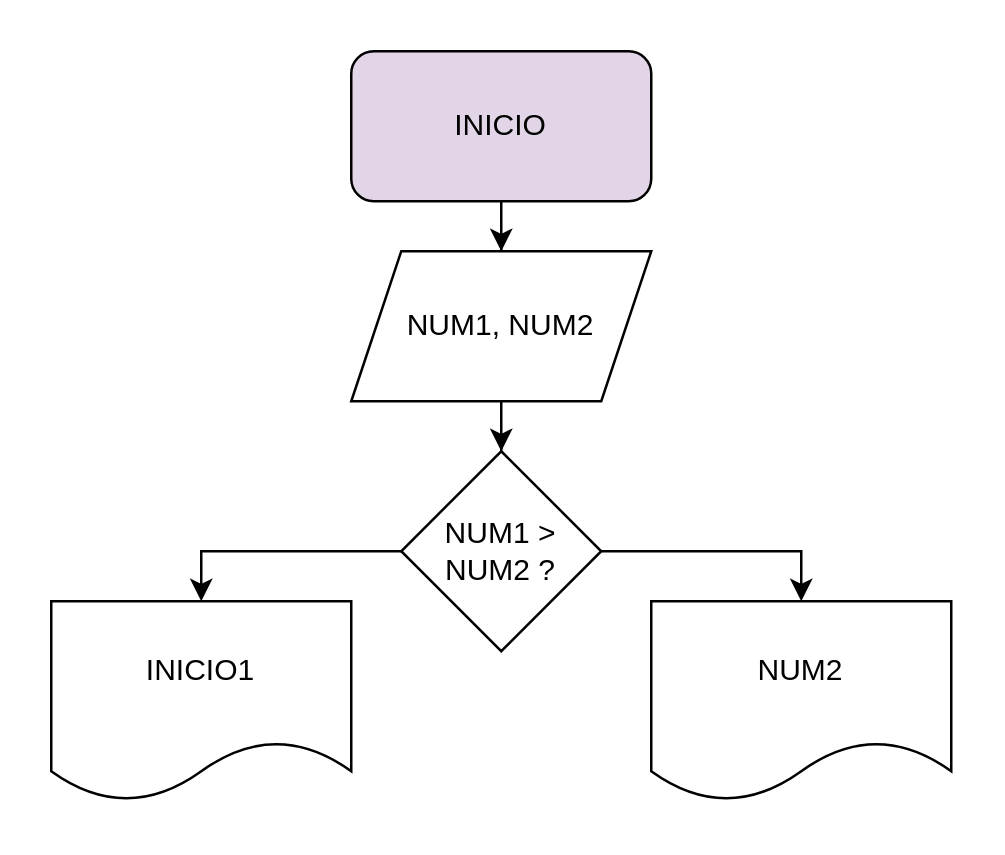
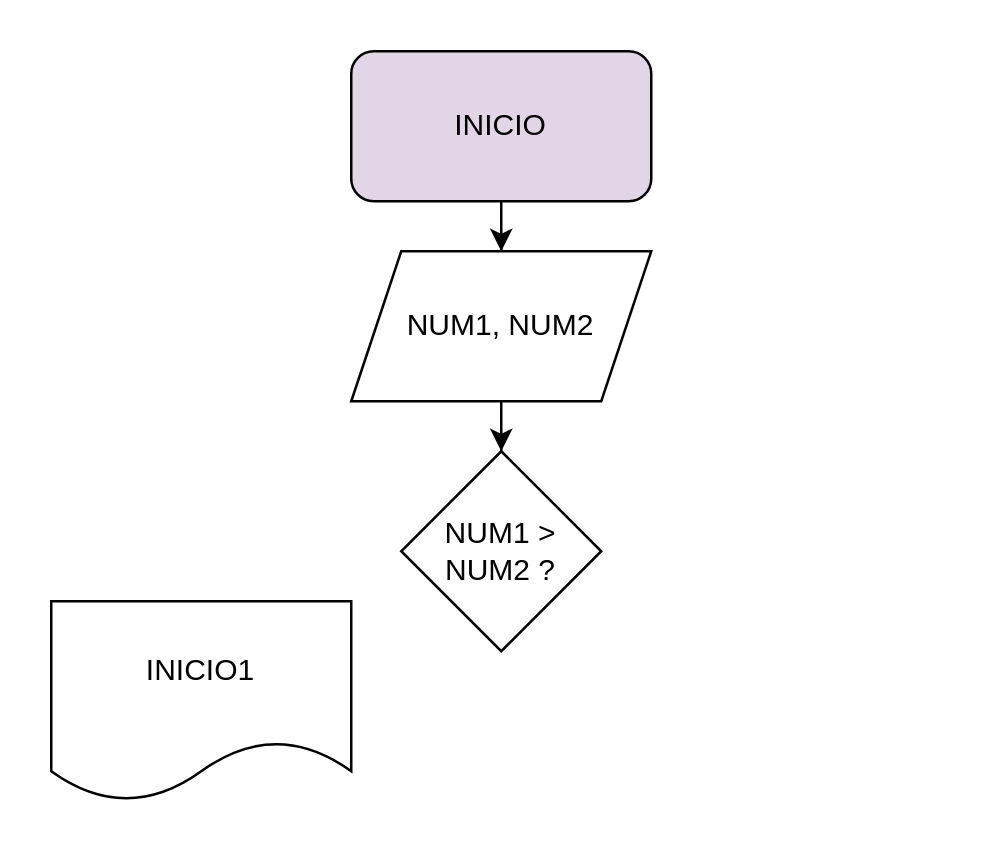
(284, 551) -> none
(718, 551) -> none
(801, 701) -> none
